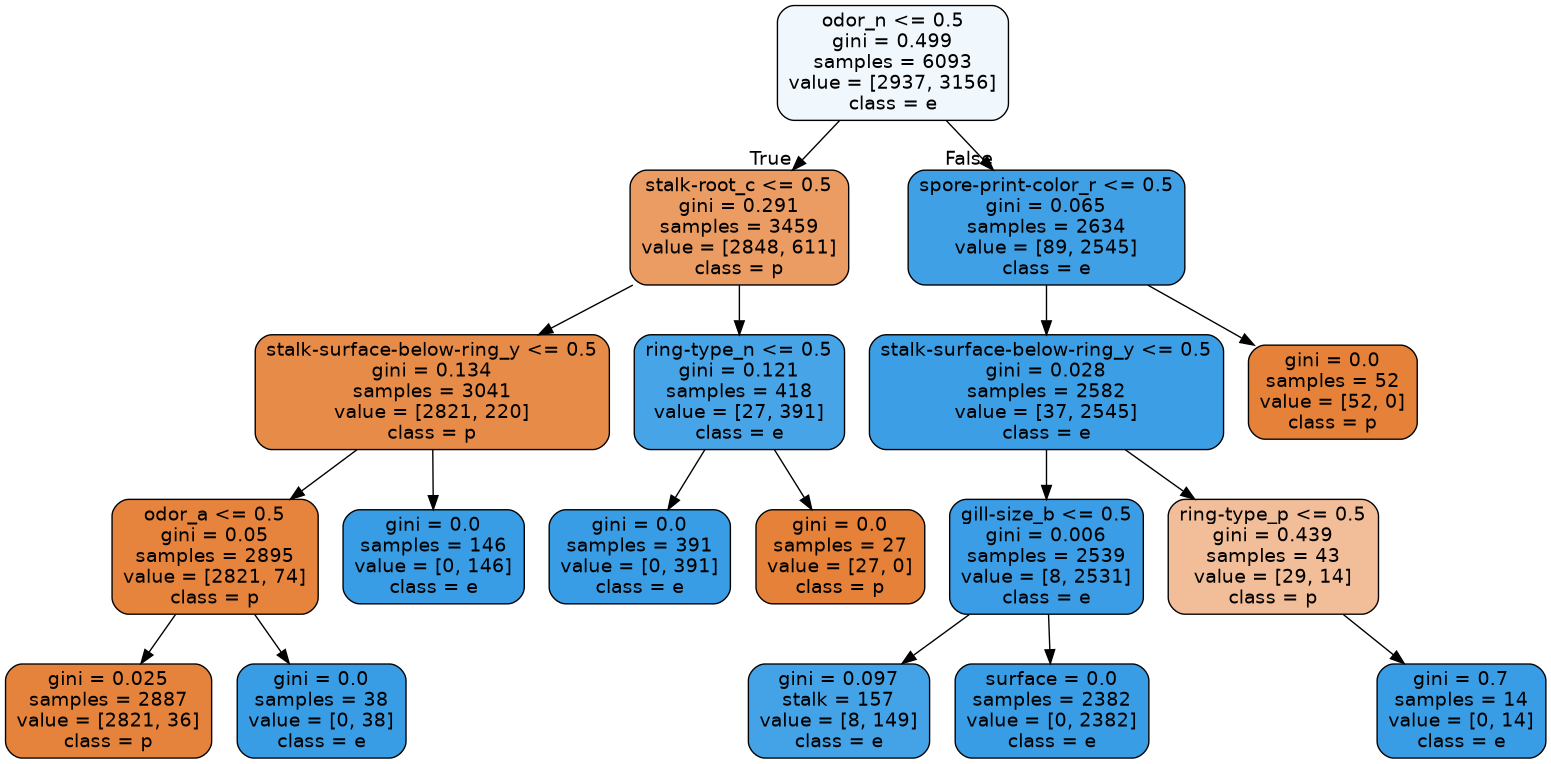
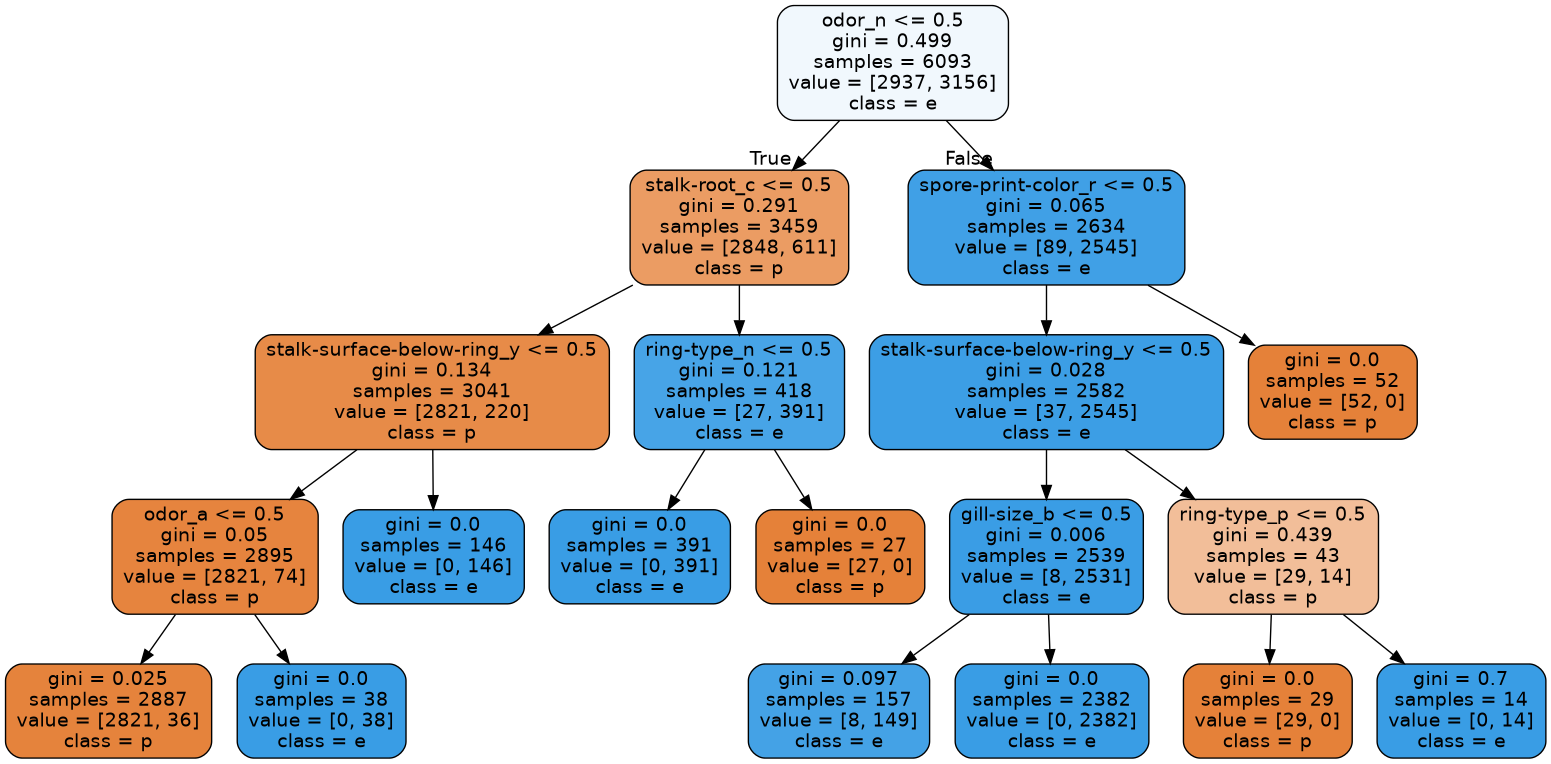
(839, 711) -> (839, 711)
(1052, 711) -> (1052, 711)
none -> (1268, 711)
